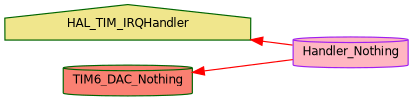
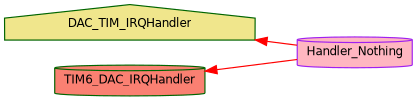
(128, 24) -> (130, 24)
(128, 81) -> (130, 81)
